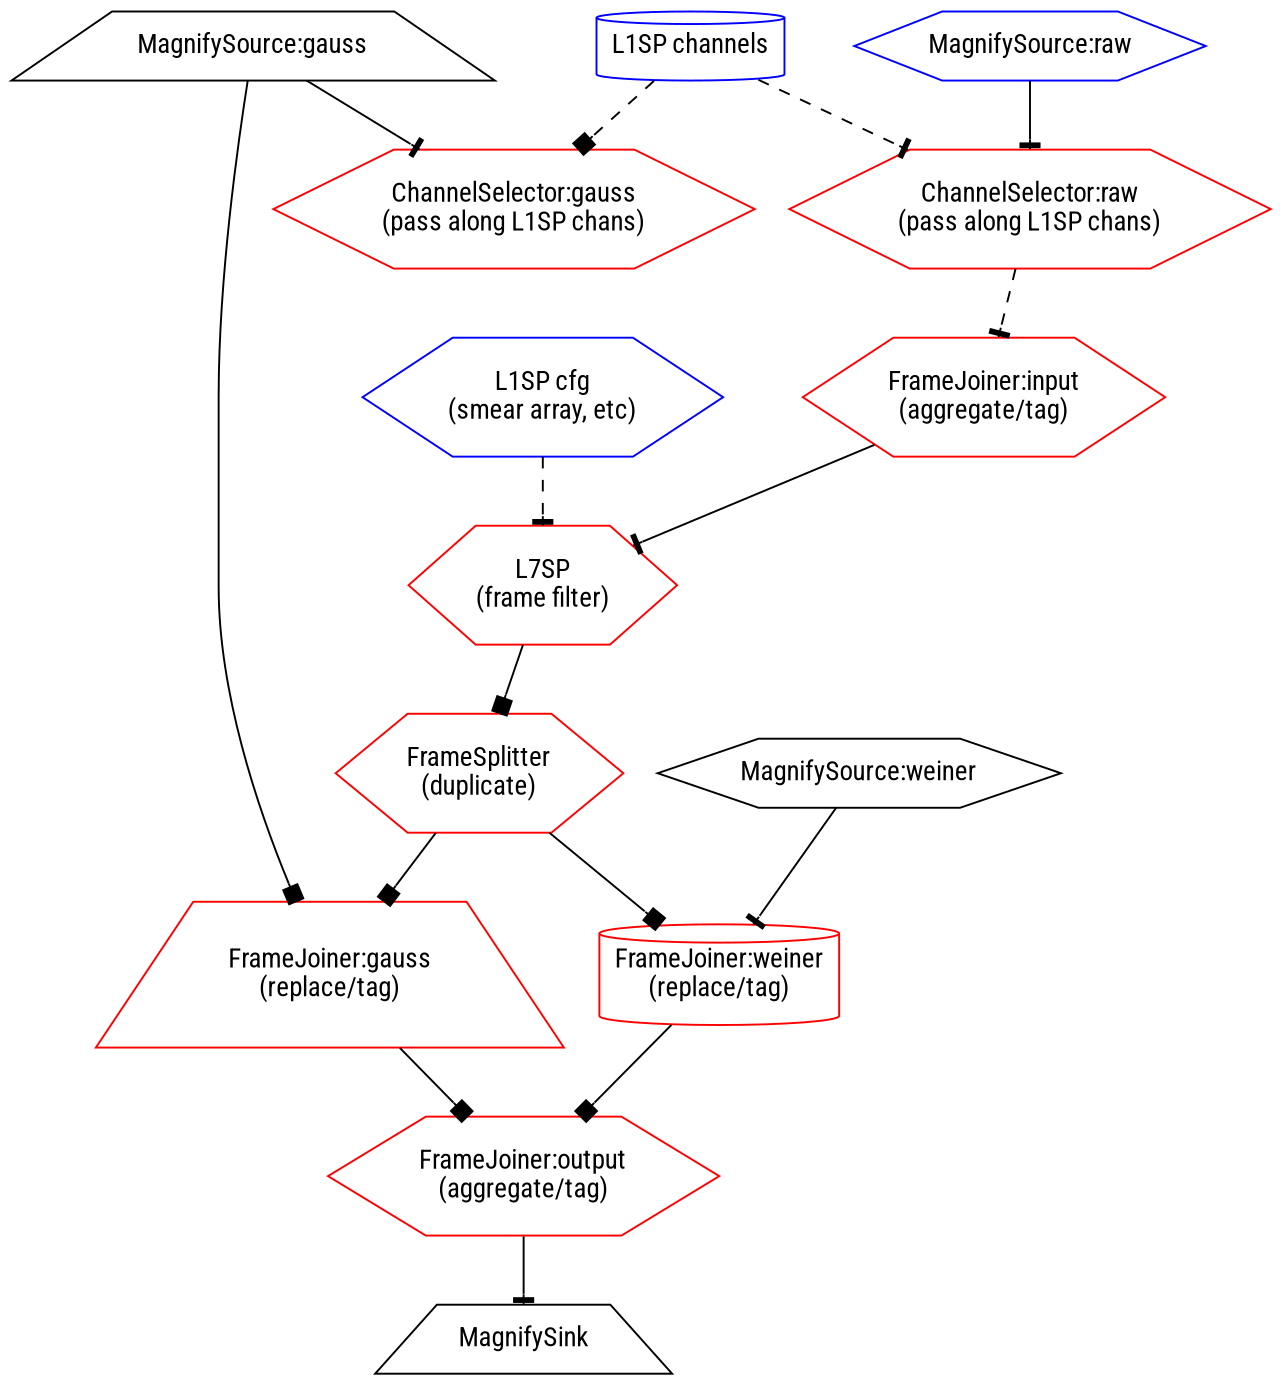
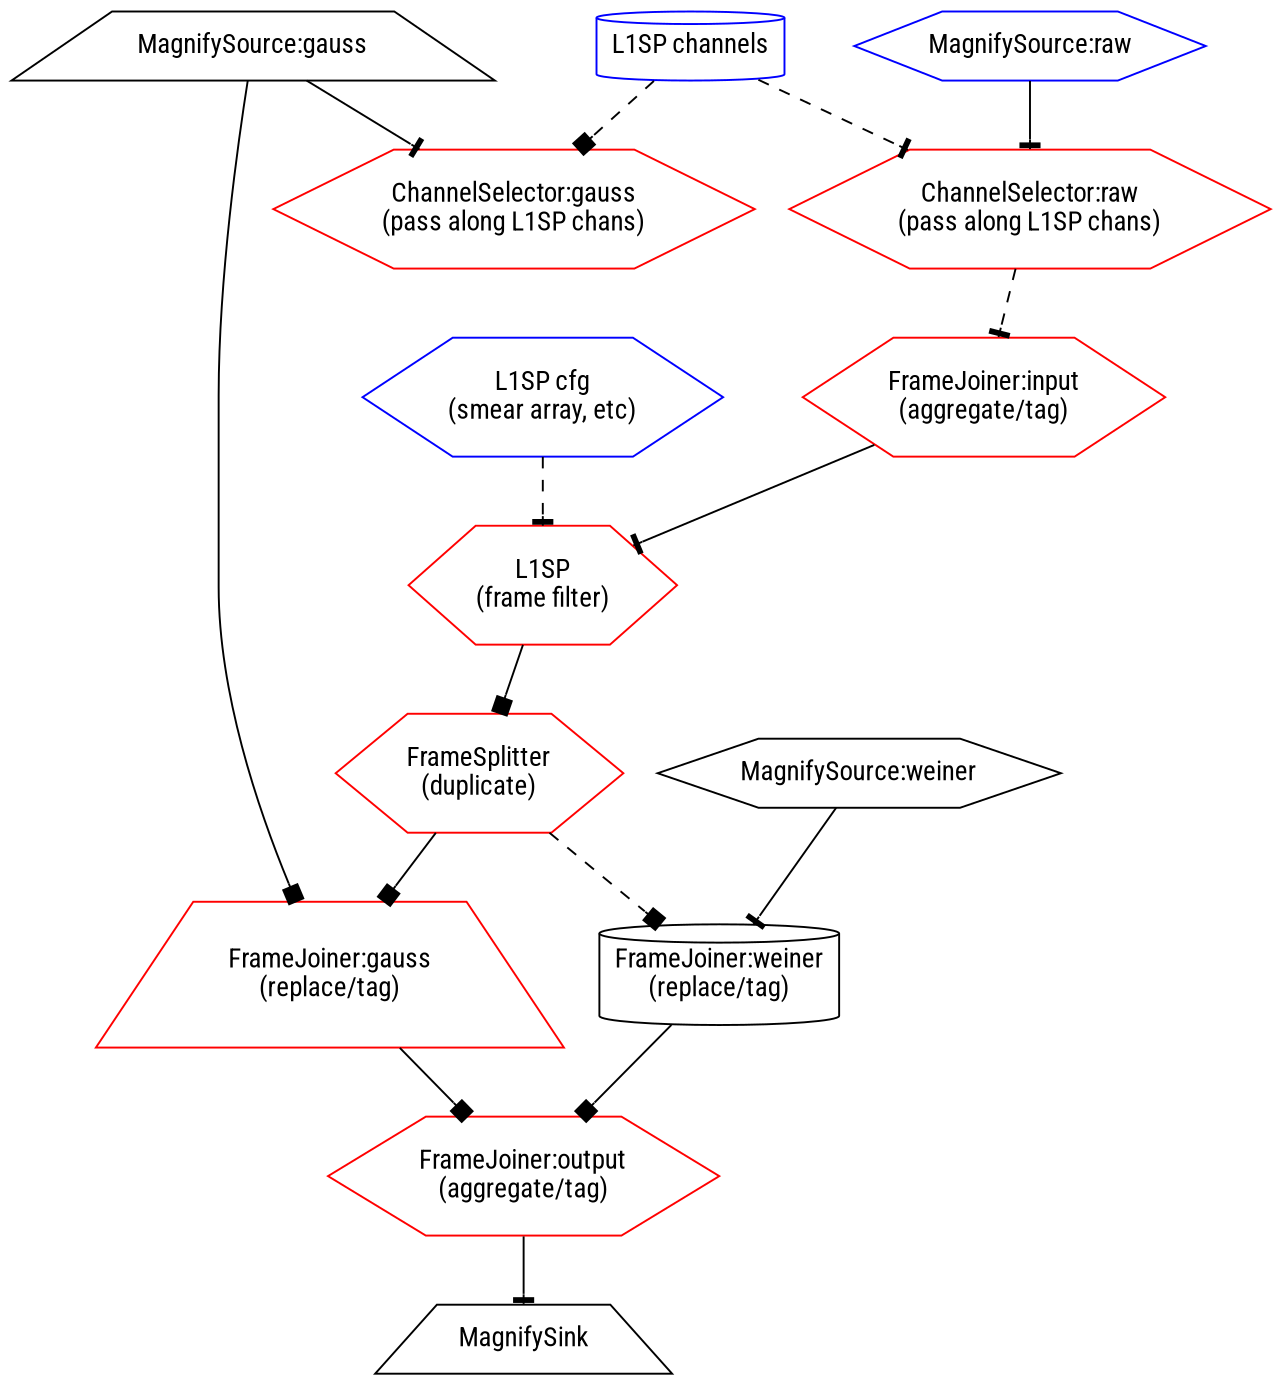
(543, 585) -> (543, 585)
(597, 872) -> (597, 872)
(719, 975) -> (719, 975)
